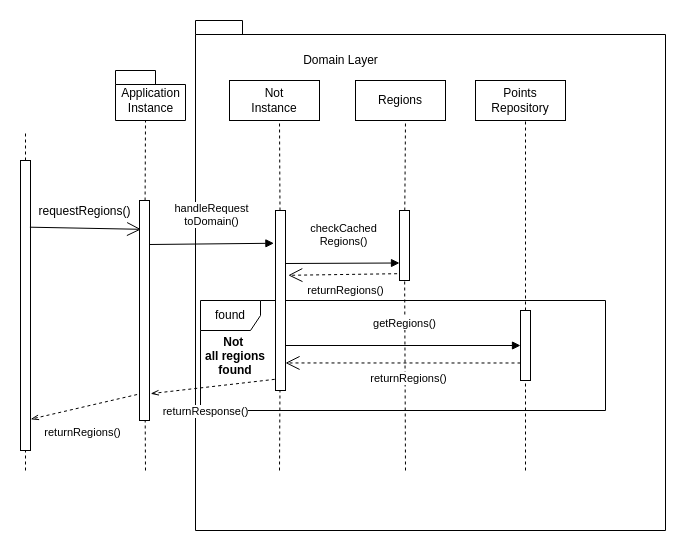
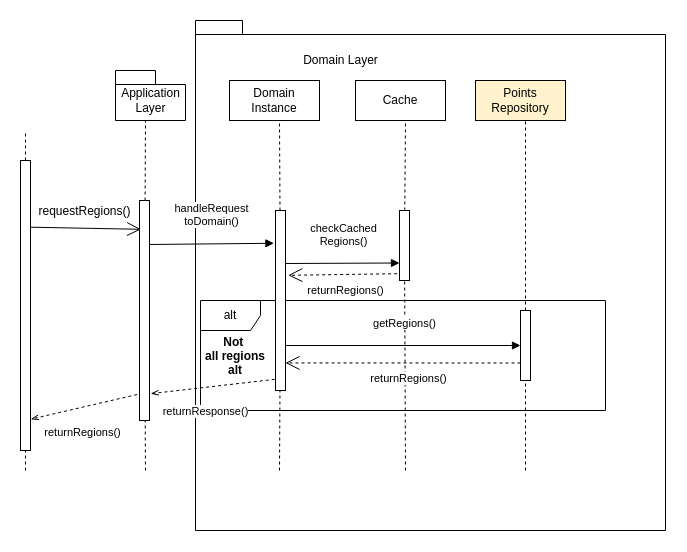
(151, 101) -> (151, 101)
(275, 101) -> (275, 101)
(401, 101) -> (401, 101)
(521, 101) -> (521, 101)
(231, 316) -> (231, 316)
(235, 342) -> (235, 342)
